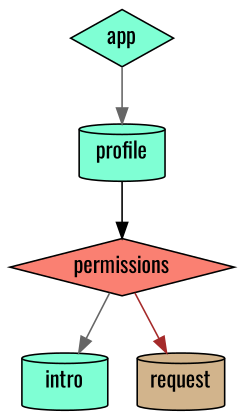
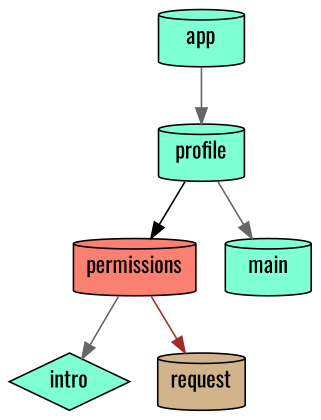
(122, 38) -> (201, 38)
(122, 267) -> (135, 267)
none -> (268, 267)
(65, 382) -> (69, 382)
